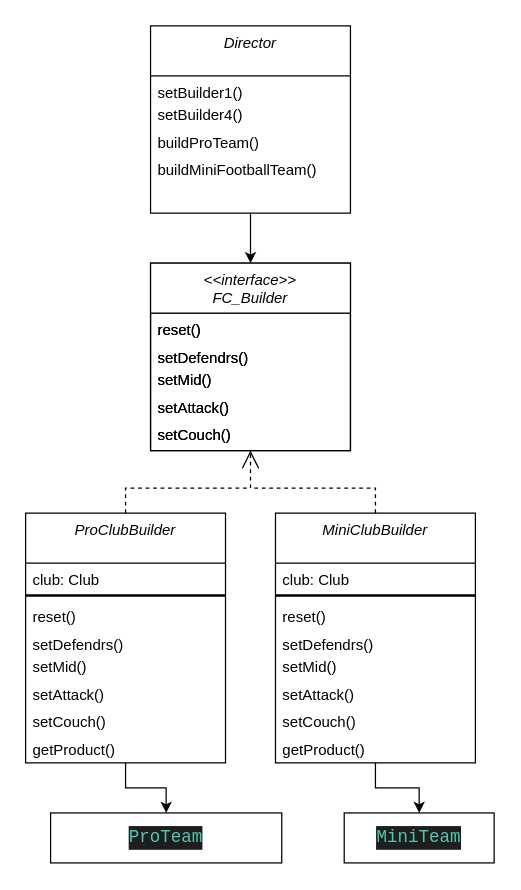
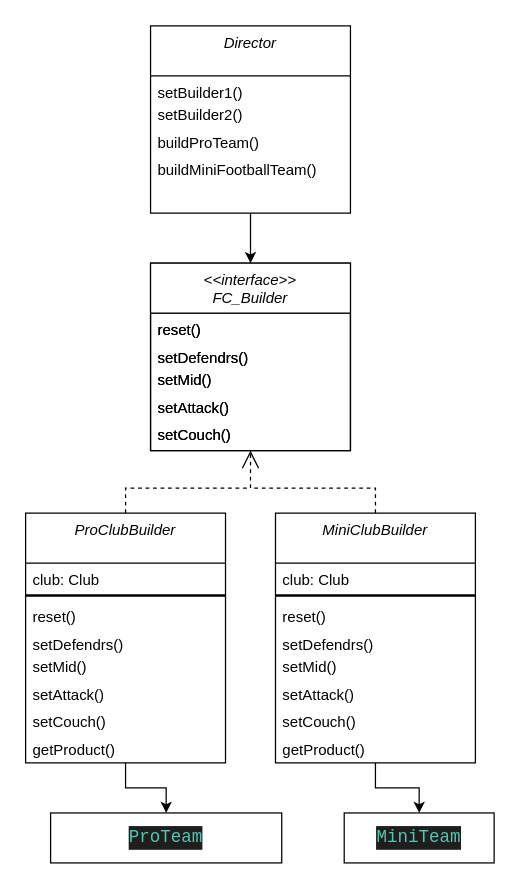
(208, 115) -> (208, 115)
